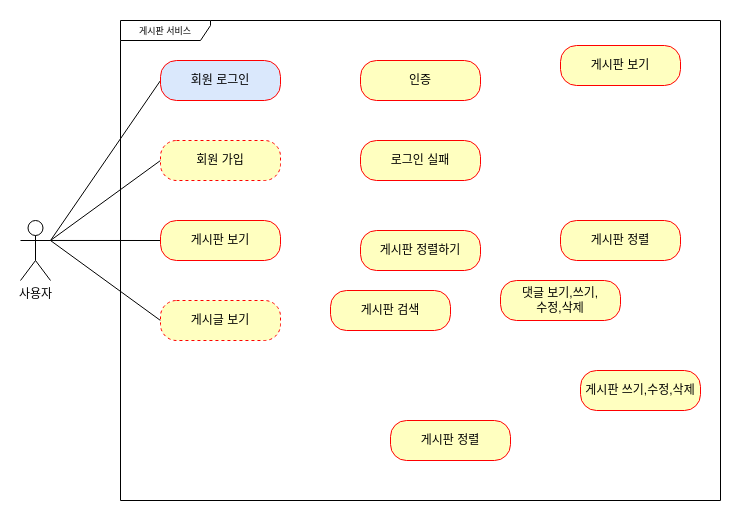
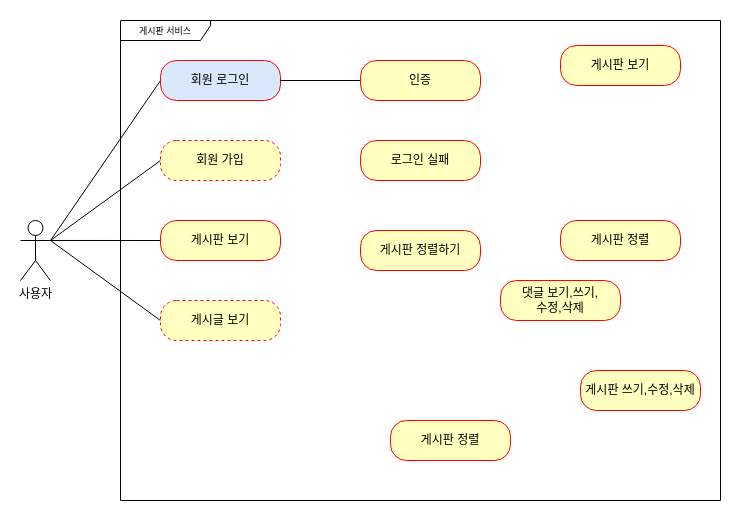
none -> (321, 81)
(391, 311) -> none
